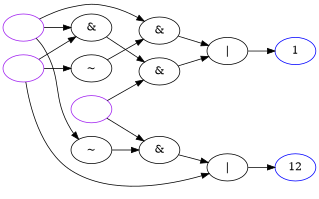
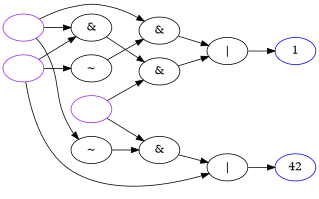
(295, 167) -> (295, 167)
